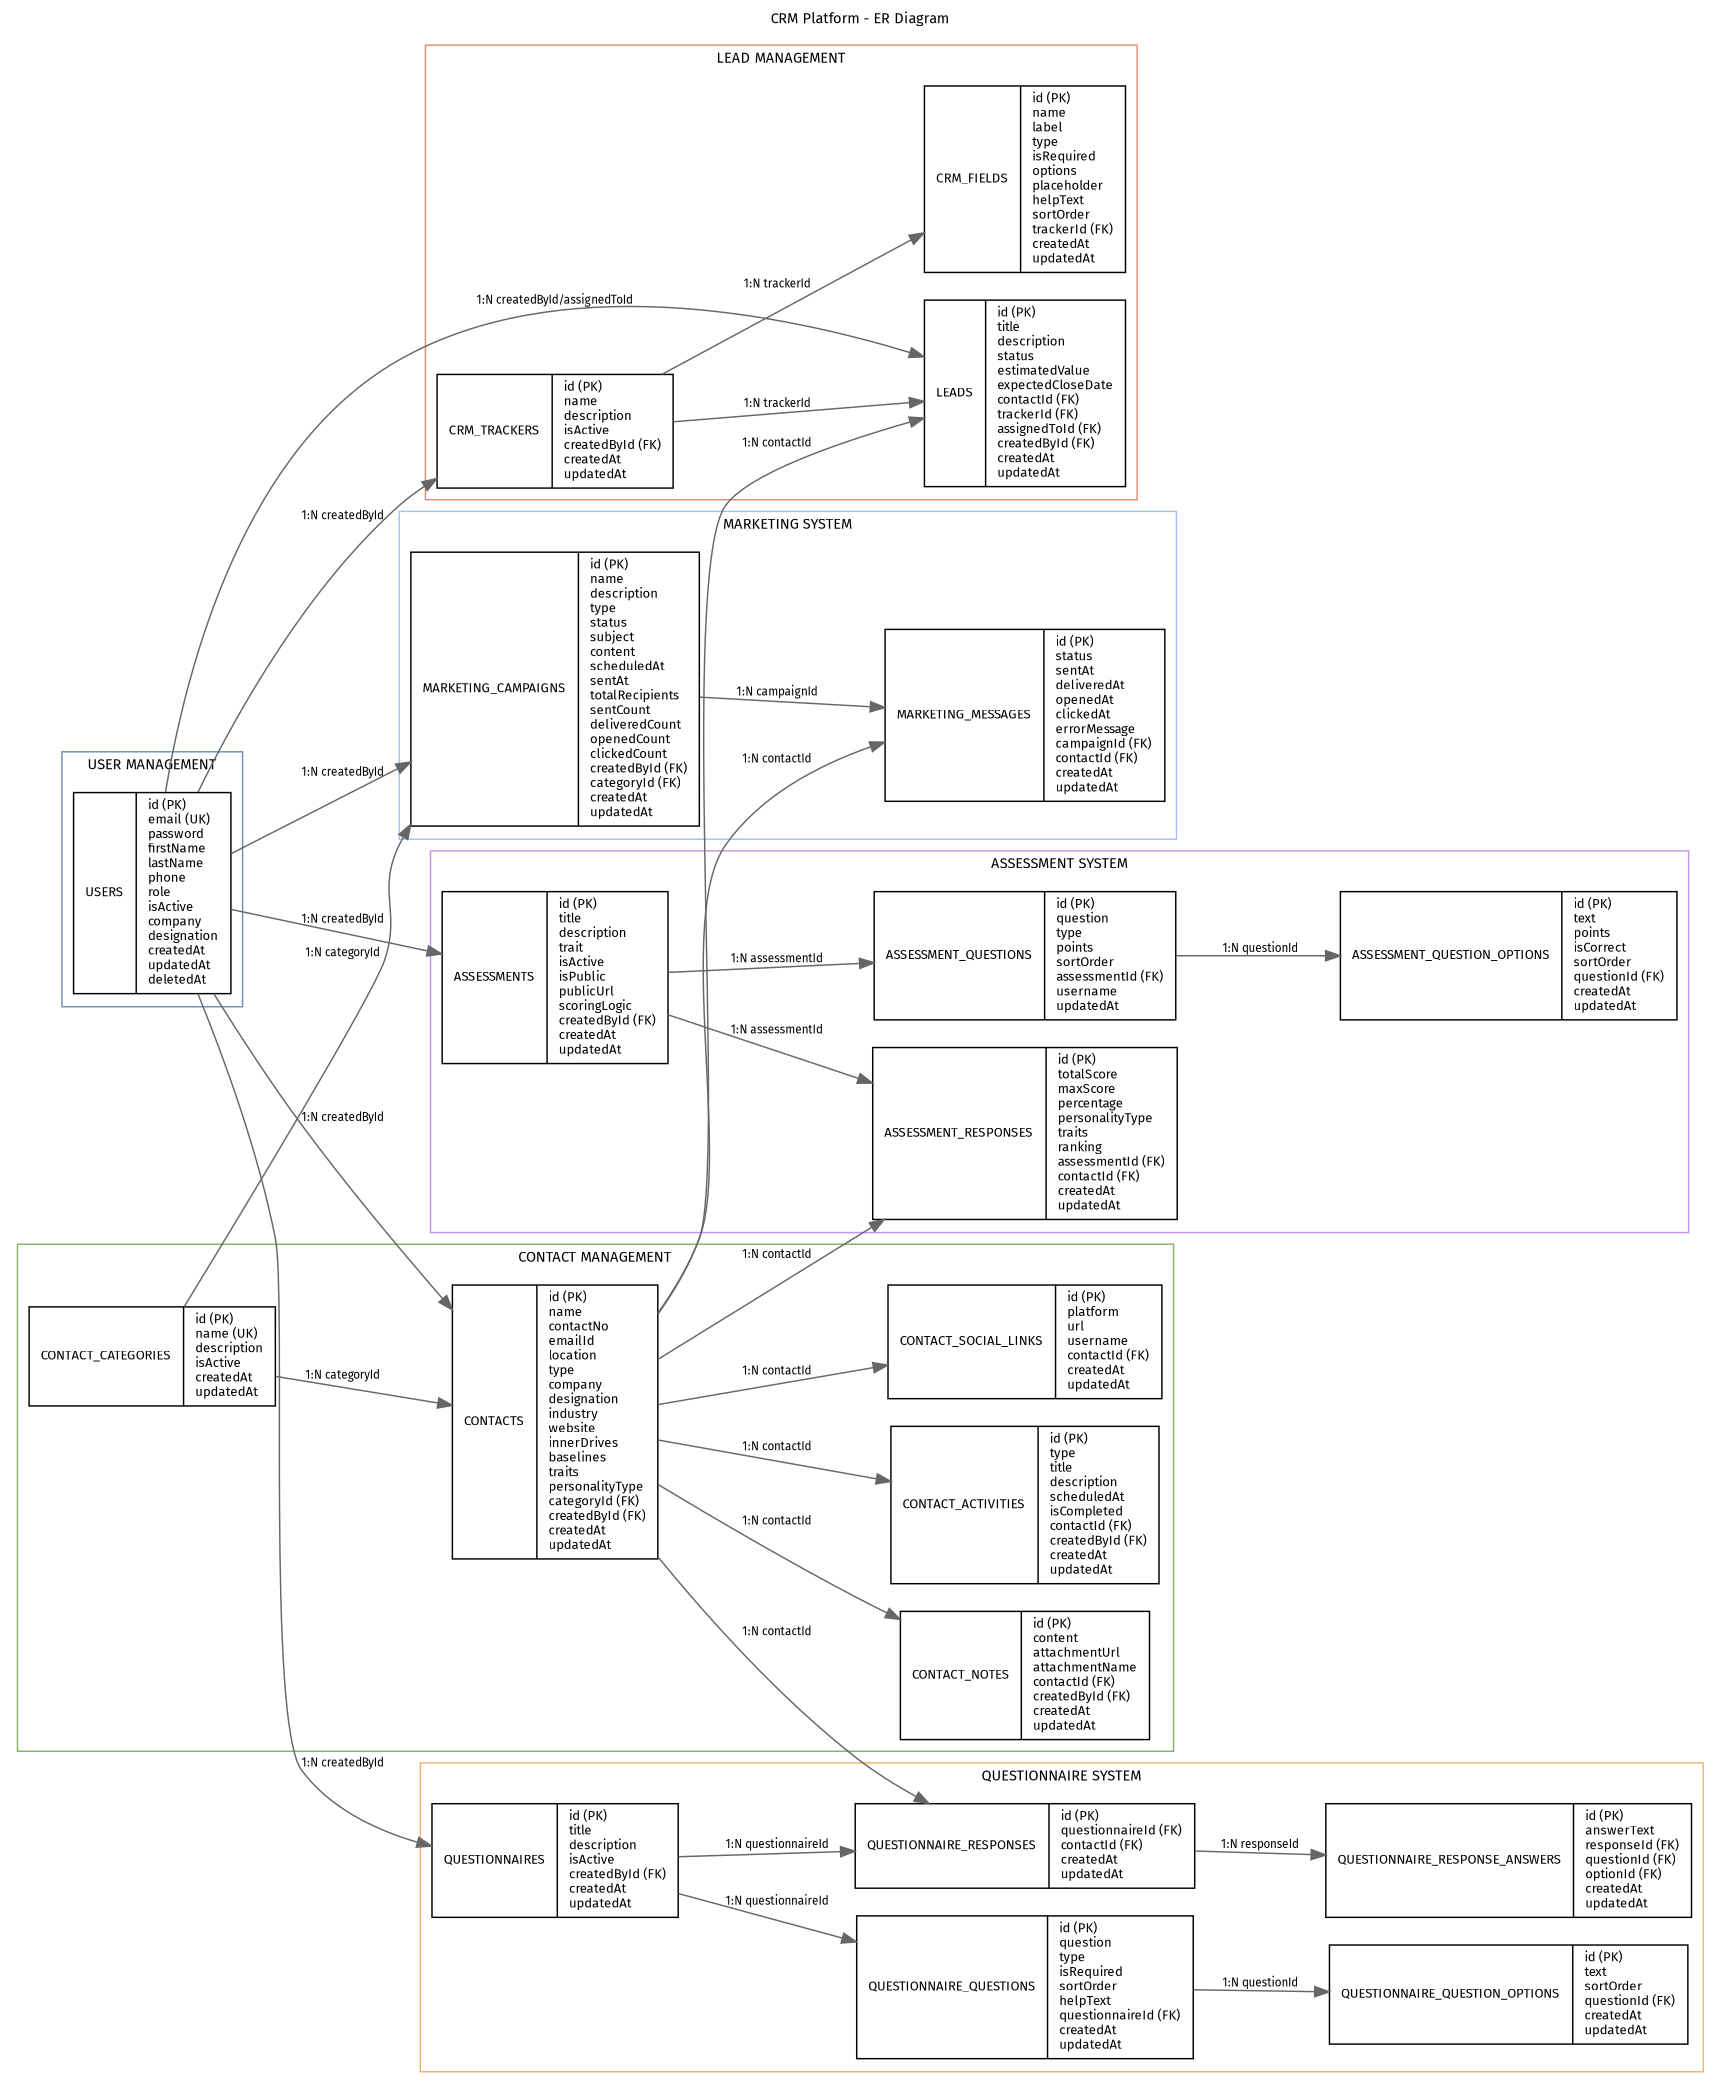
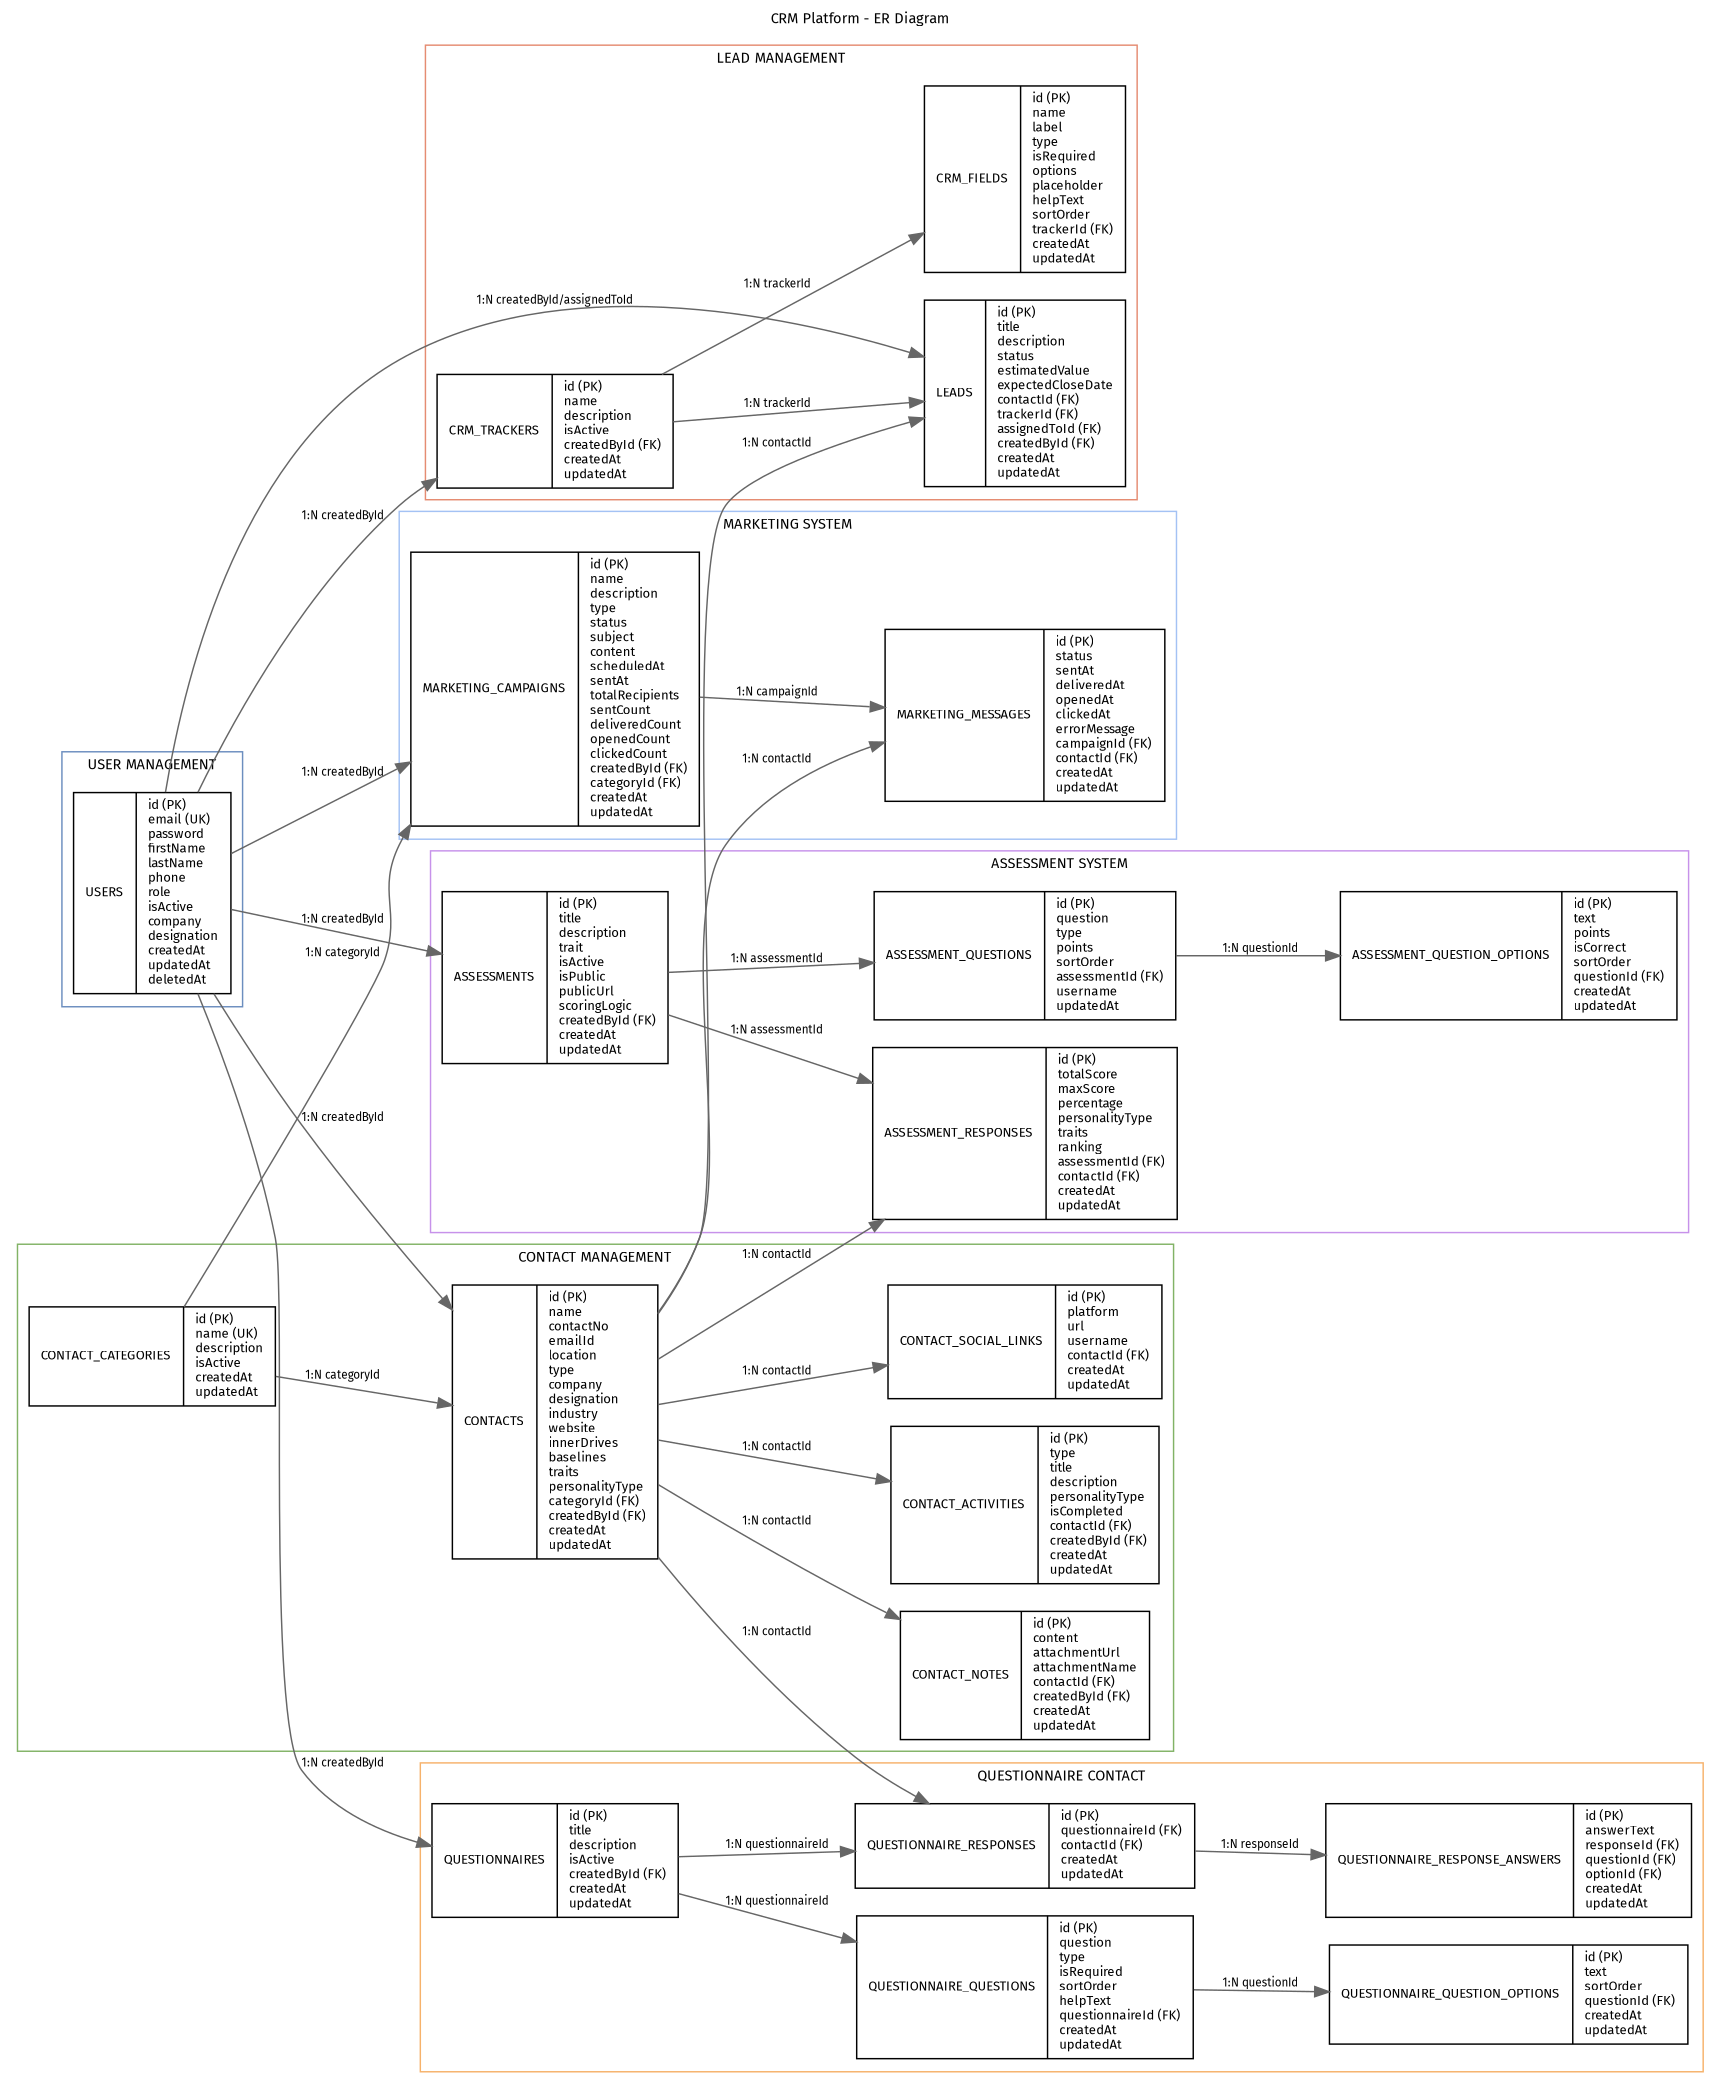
(1088, 1497) -> (1098, 1497)
(1062, 1777) -> (1062, 1777)
